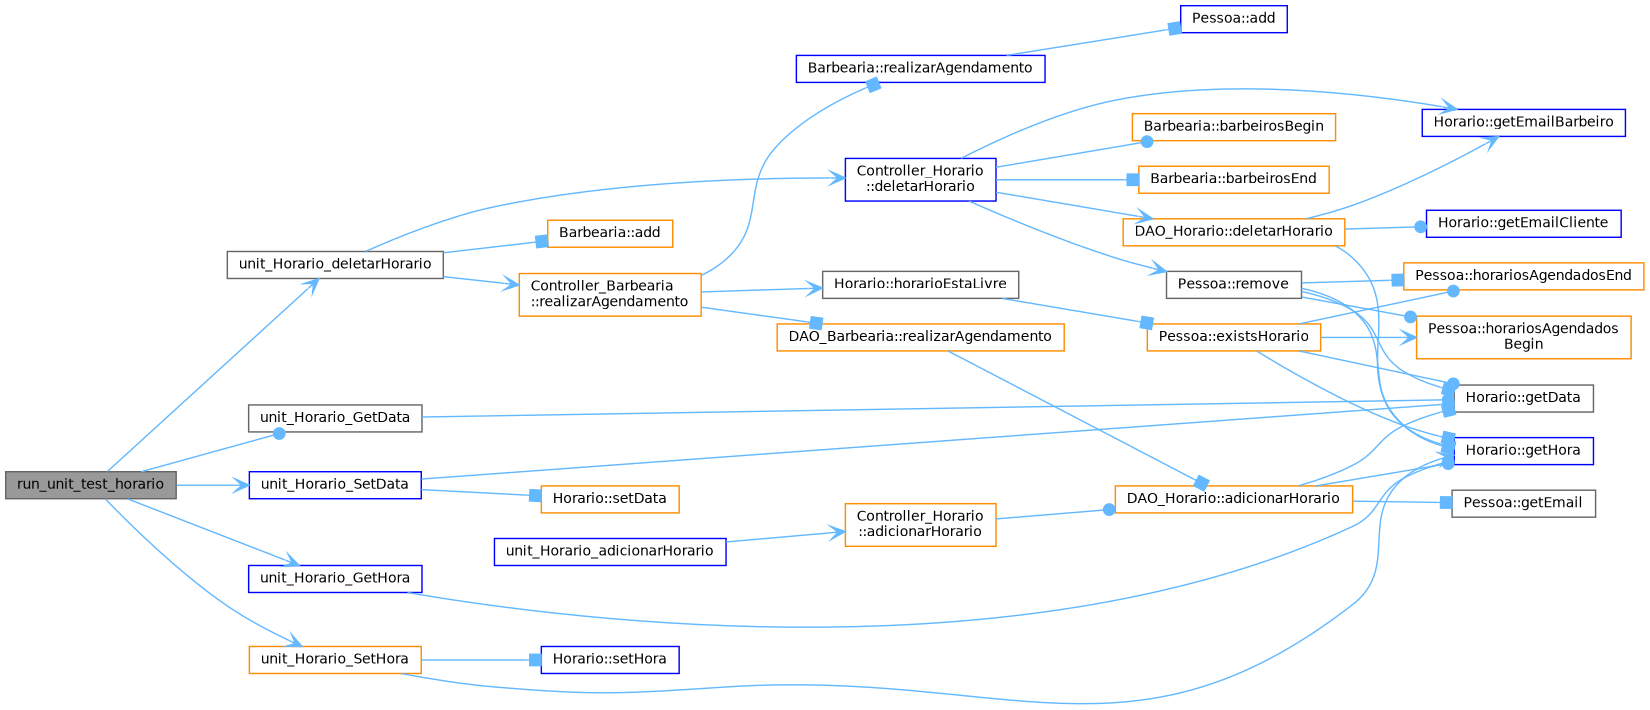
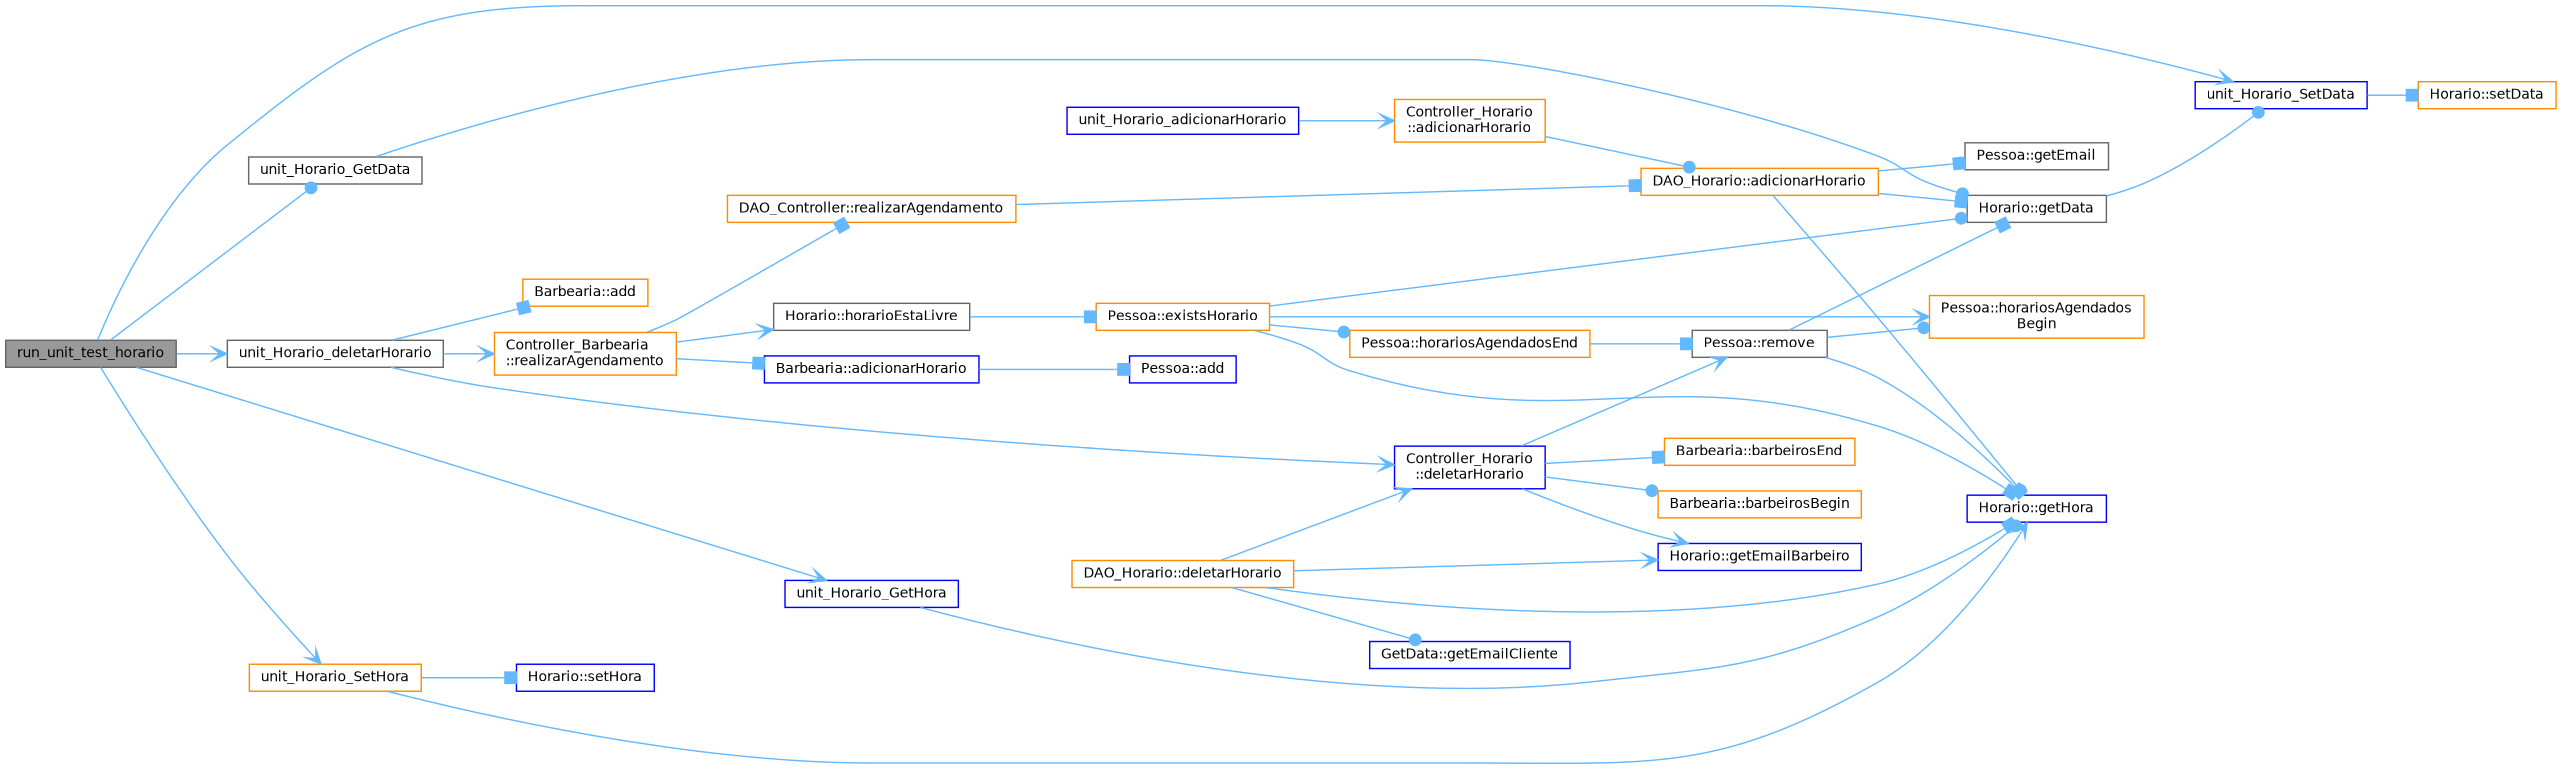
(921, 69) -> (872, 369)
(1067, 204) -> (1309, 527)
(1524, 224) -> (1470, 655)
(1345, 282) -> (1634, 344)
(921, 337) -> (872, 209)
(932, 442) -> (2184, 163)
